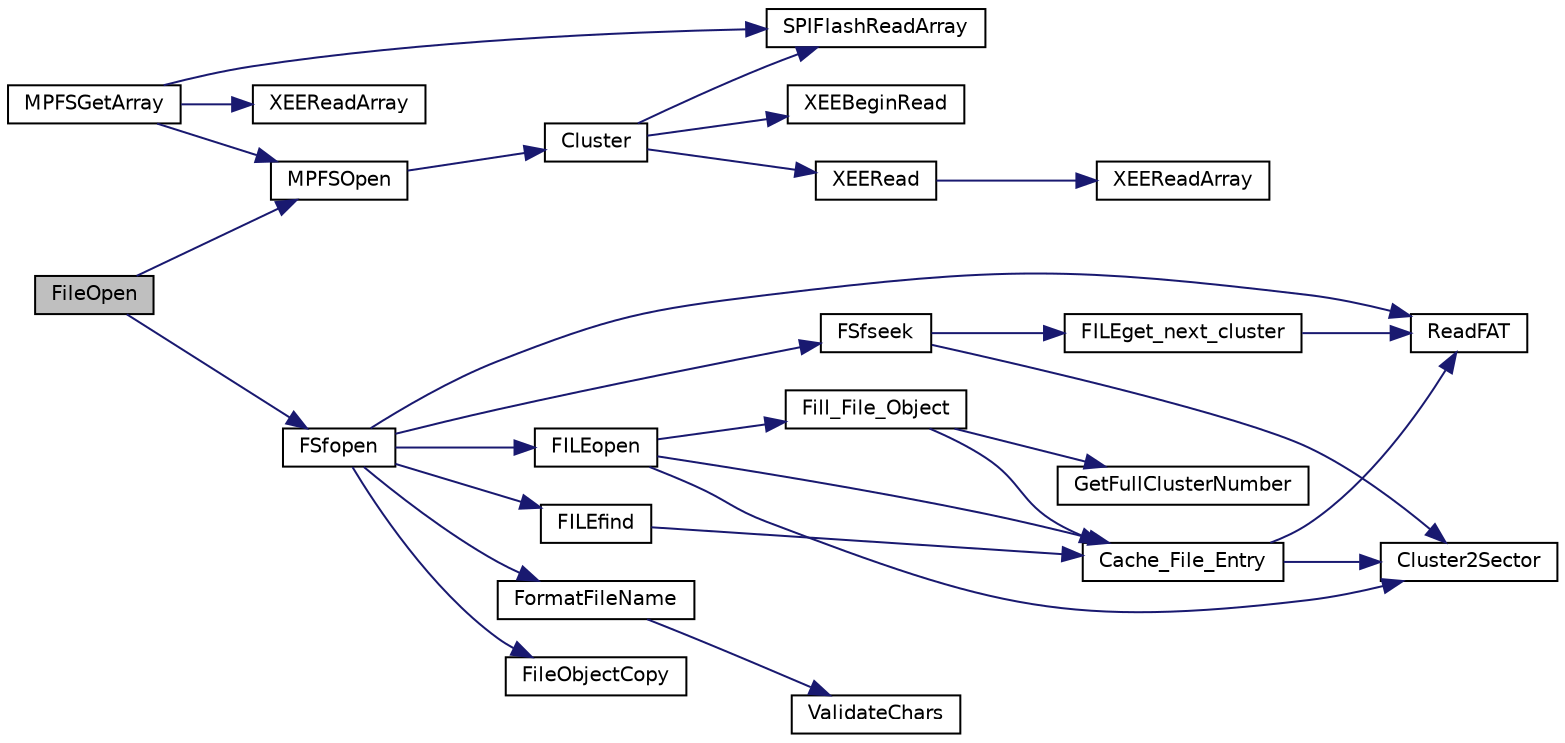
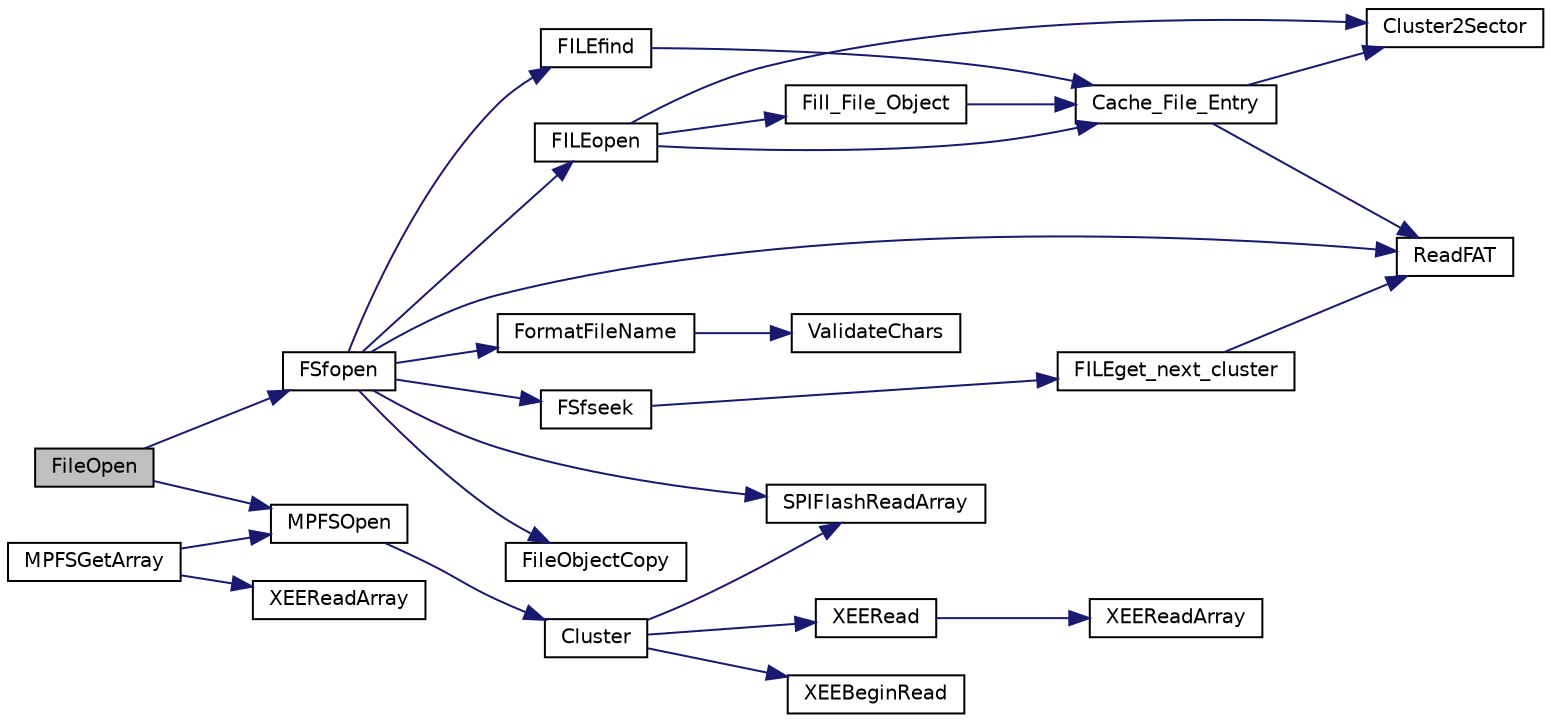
(453, 44) -> (553, 463)
(1193, 409) -> none
(1183, 486) -> none
